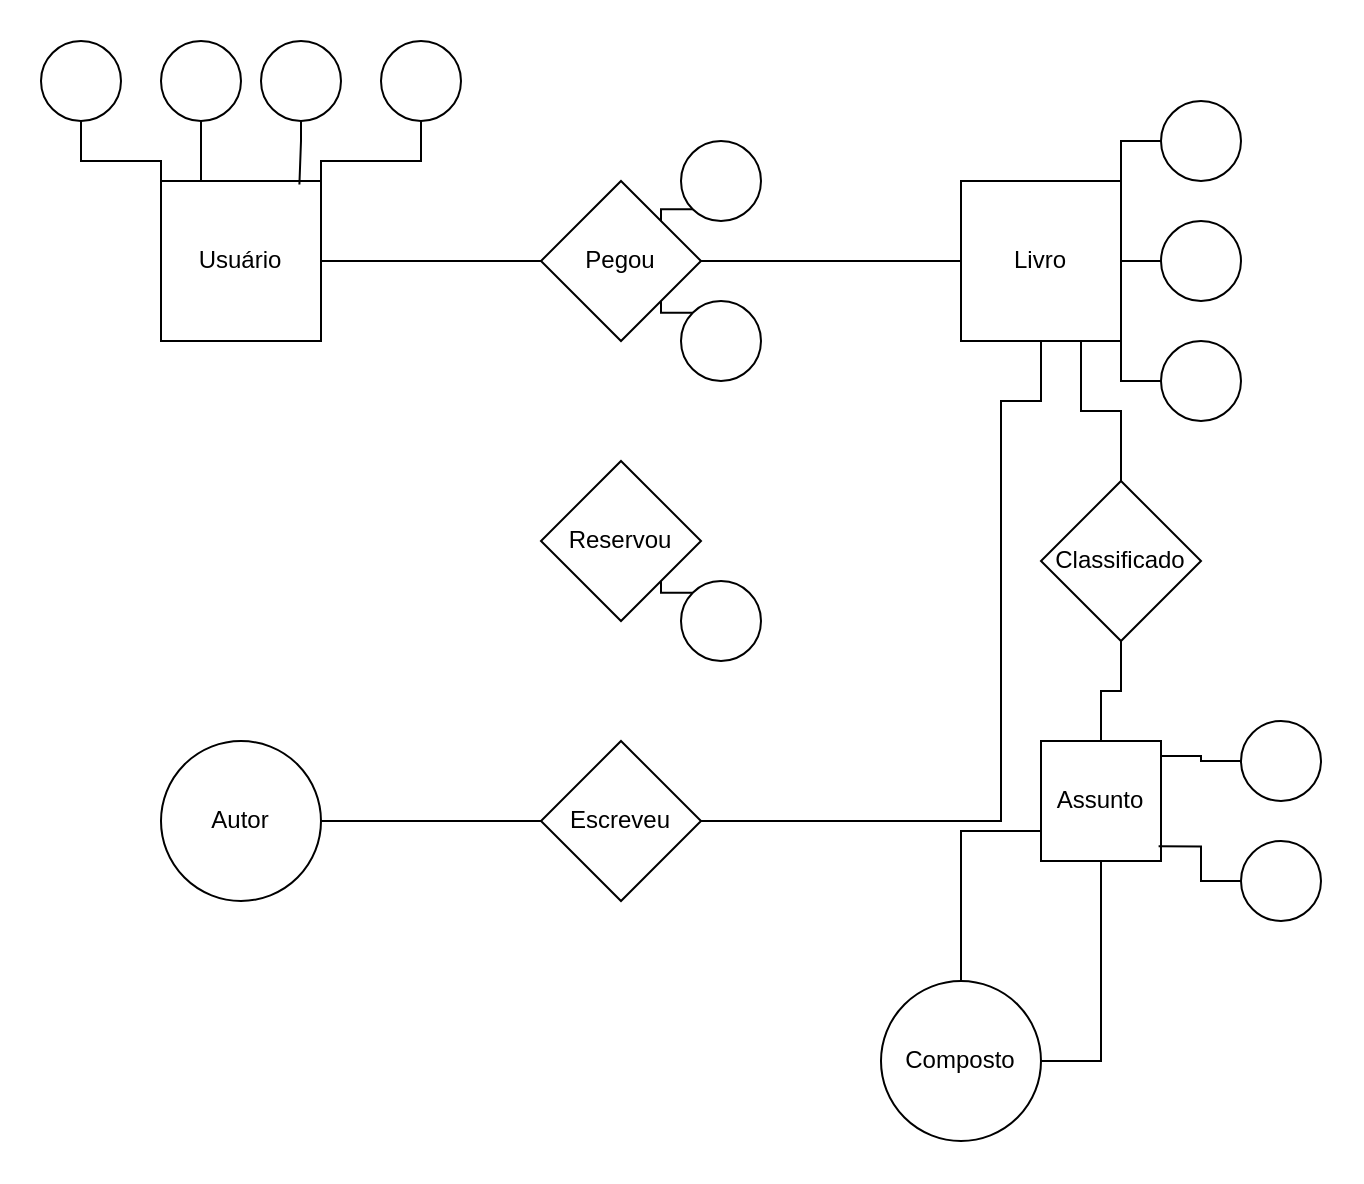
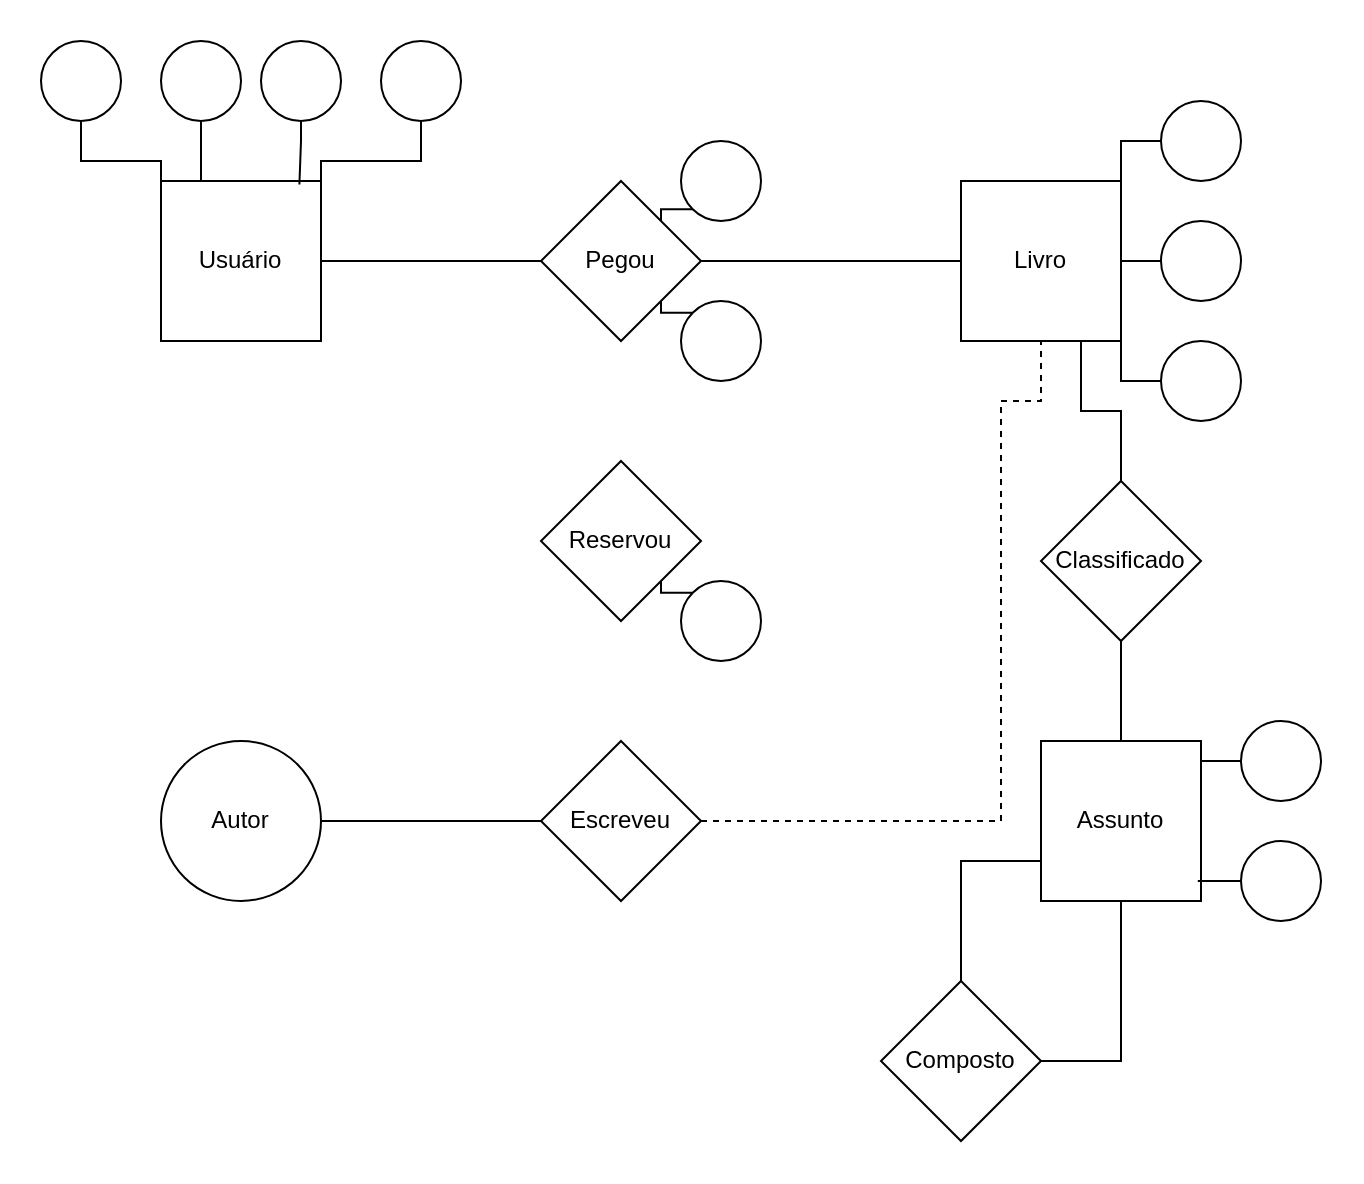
(1001, 711) -> (1001, 711)
(1101, 801) -> (1121, 821)
(961, 1061) -> (961, 1061)
